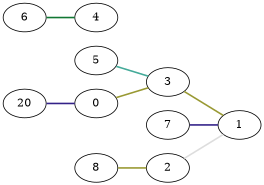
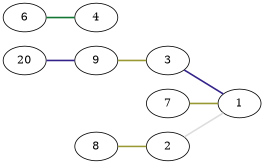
(96, 60) -> none
(96, 103) -> (96, 60)
(204, 103) -> (204, 82)
(204, 125) -> (204, 103)
